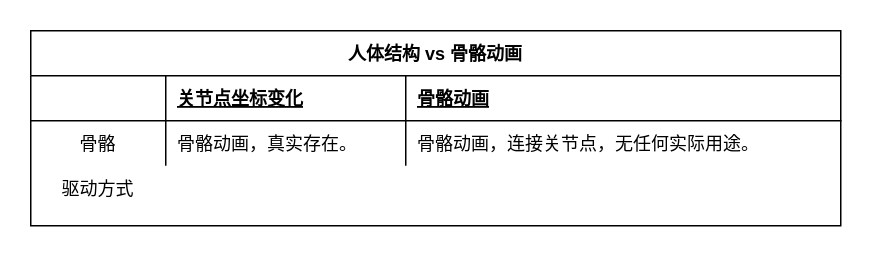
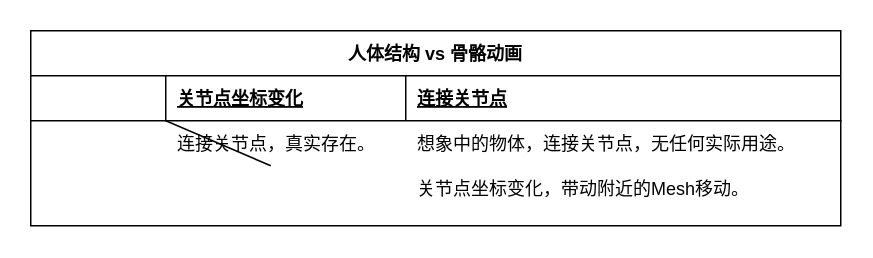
(453, 99) -> (462, 99)
(98, 143) -> none
(267, 144) -> (276, 144)
(588, 144) -> (606, 144)
(98, 188) -> none
none -> (623, 188)
